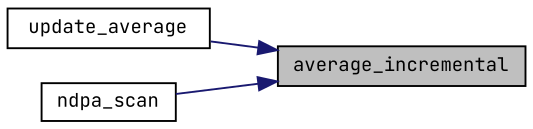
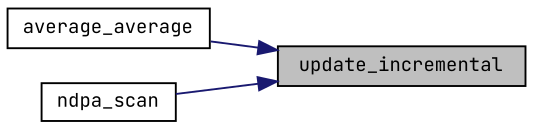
(109, 28) -> (109, 28)
(402, 66) -> (402, 66)
